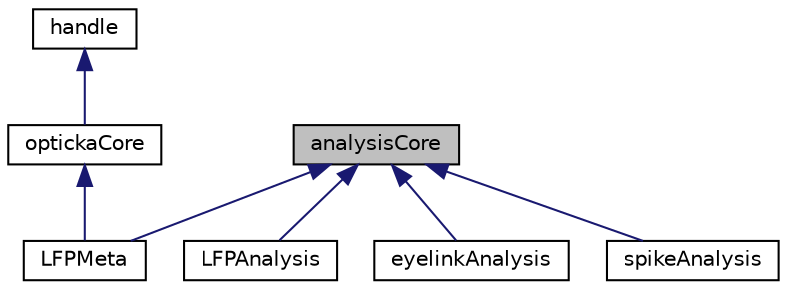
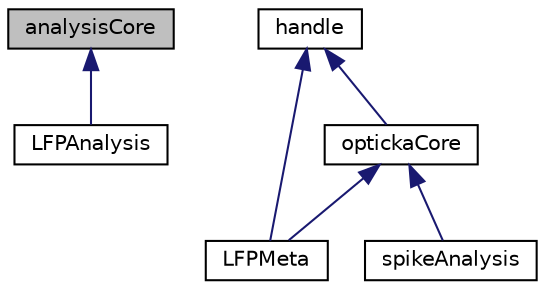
(545, 206) -> (430, 213)
(221, 207) -> (287, 155)
(472, 261) -> none
